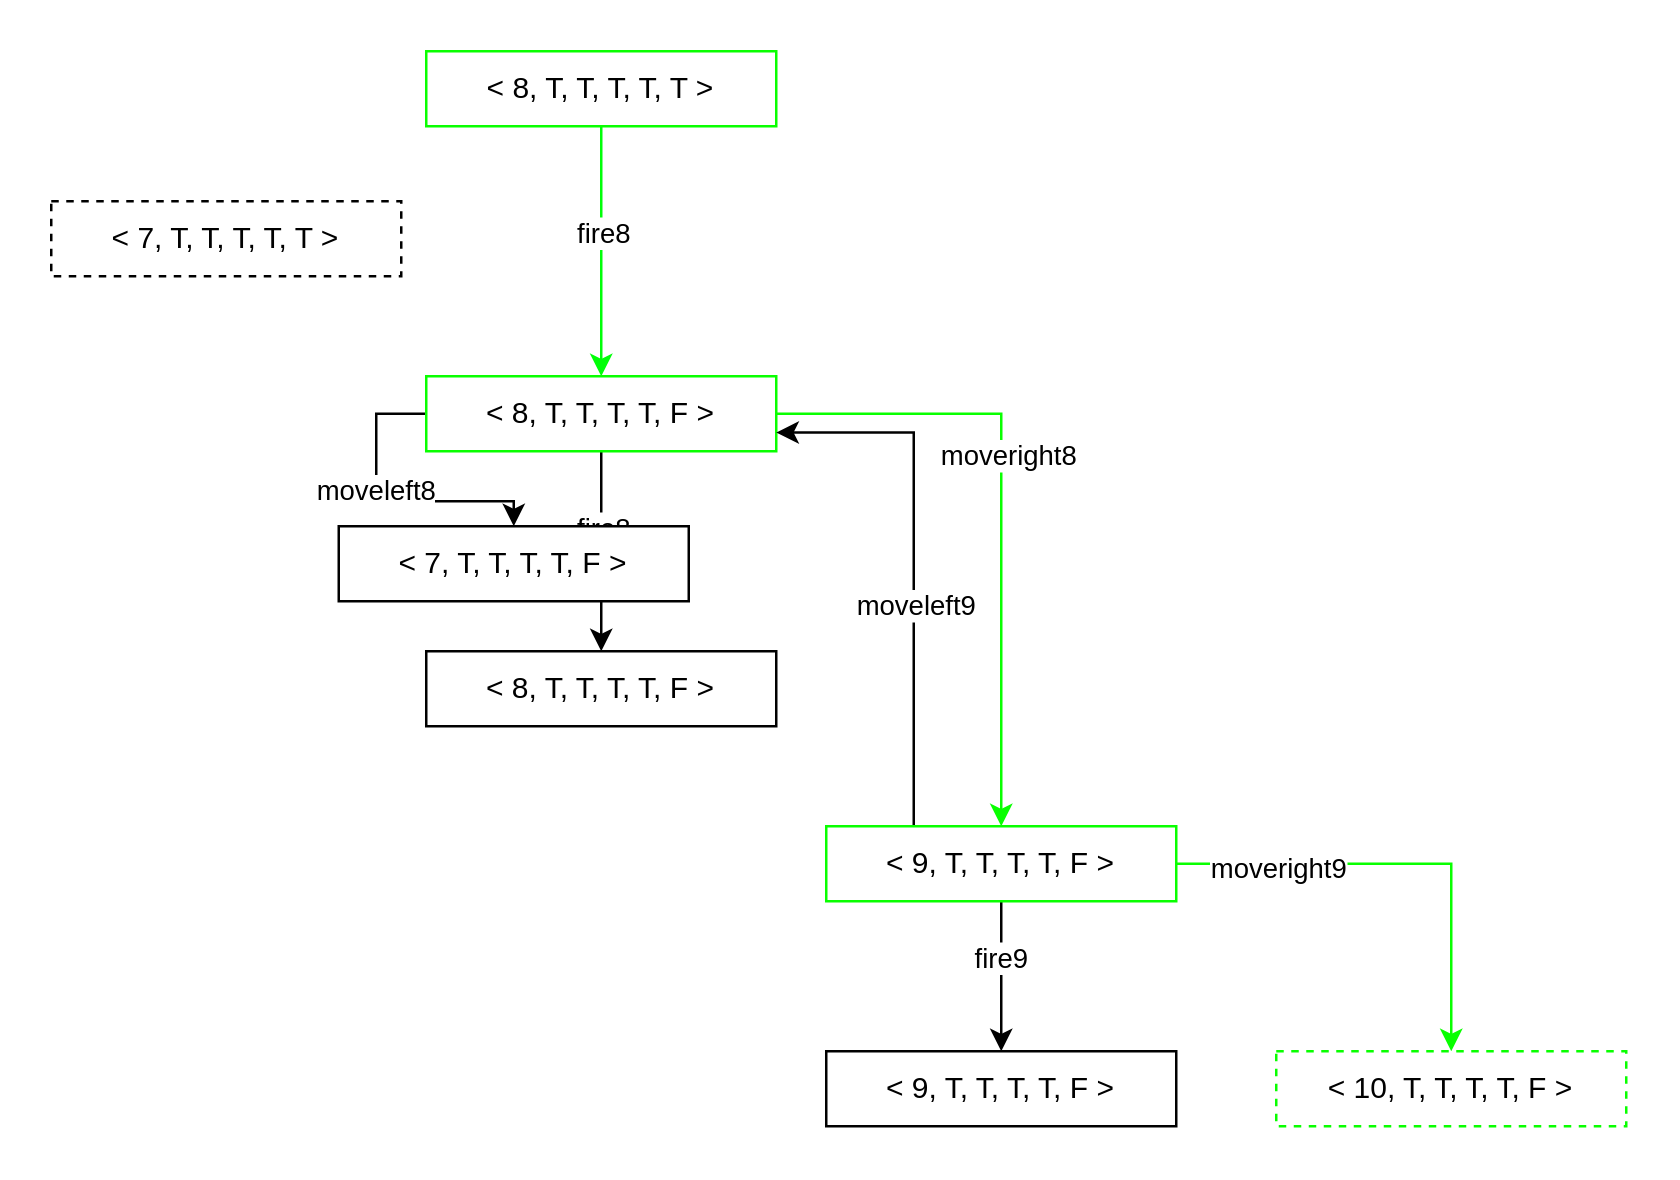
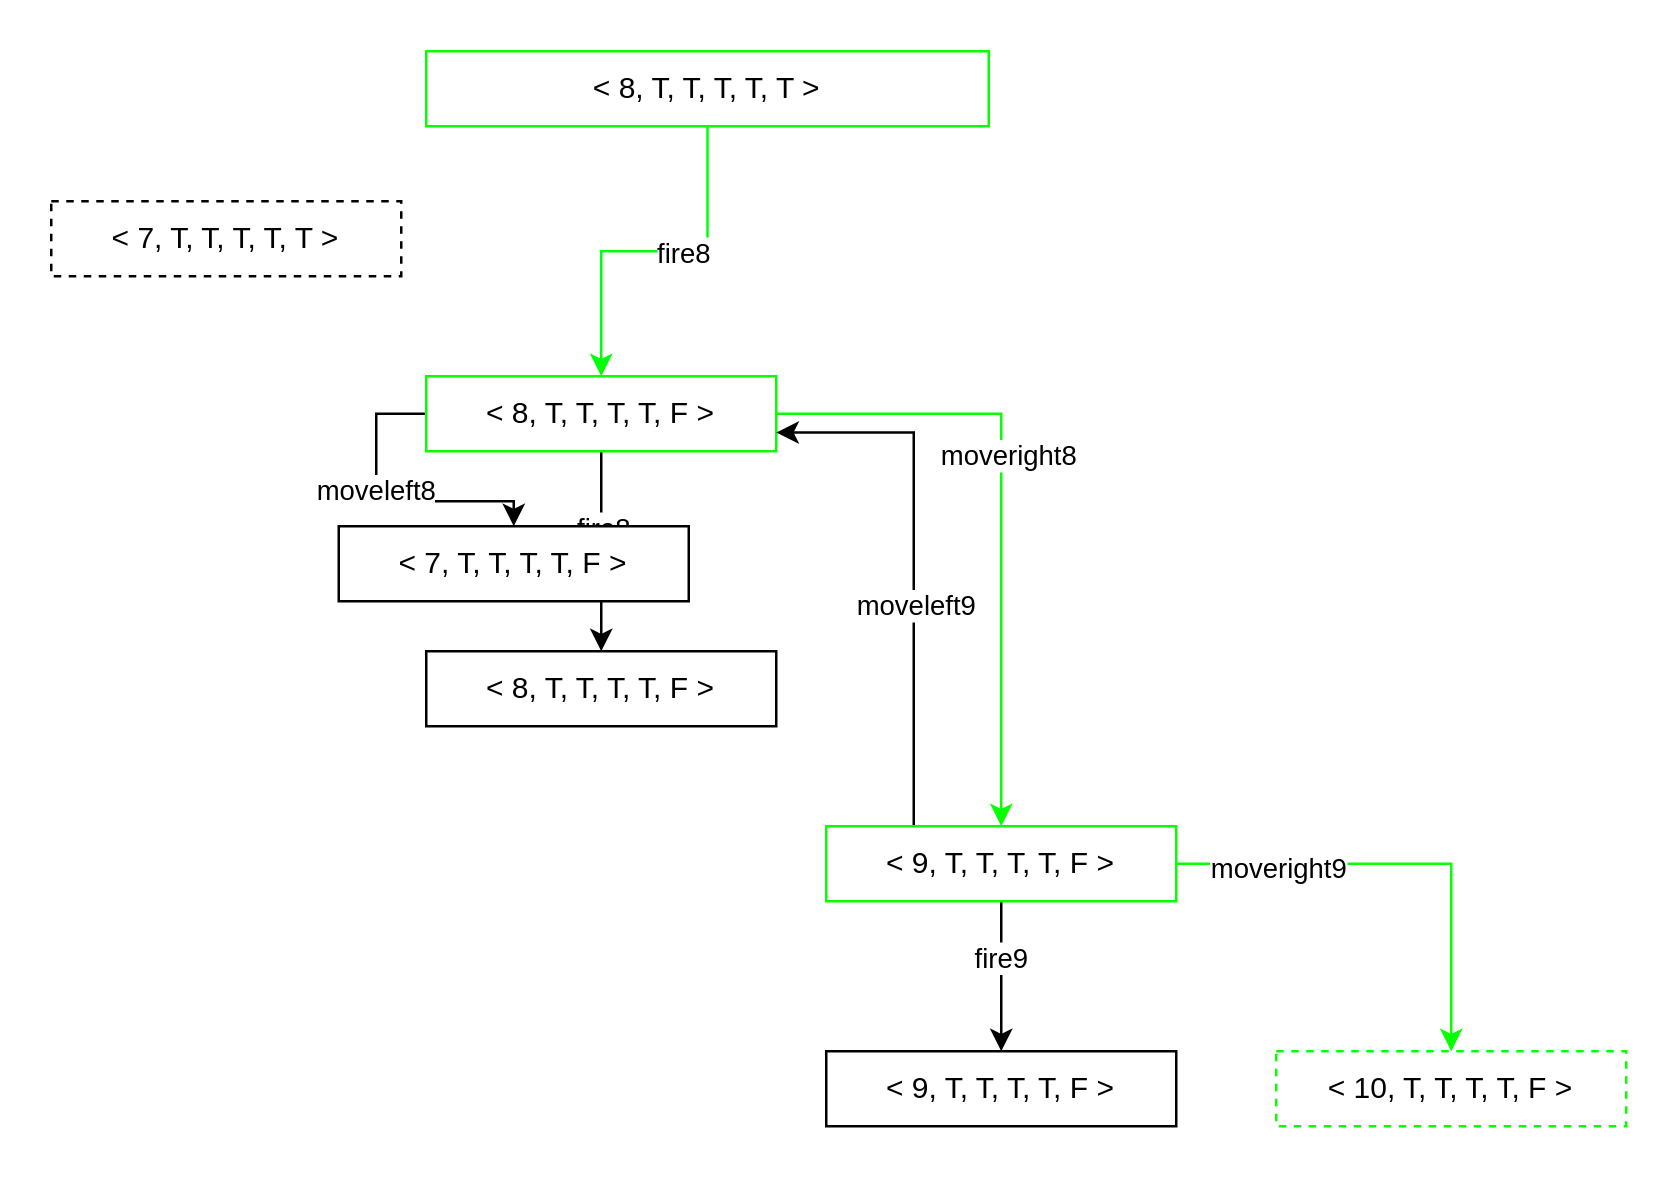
(601, 89) -> (708, 89)
